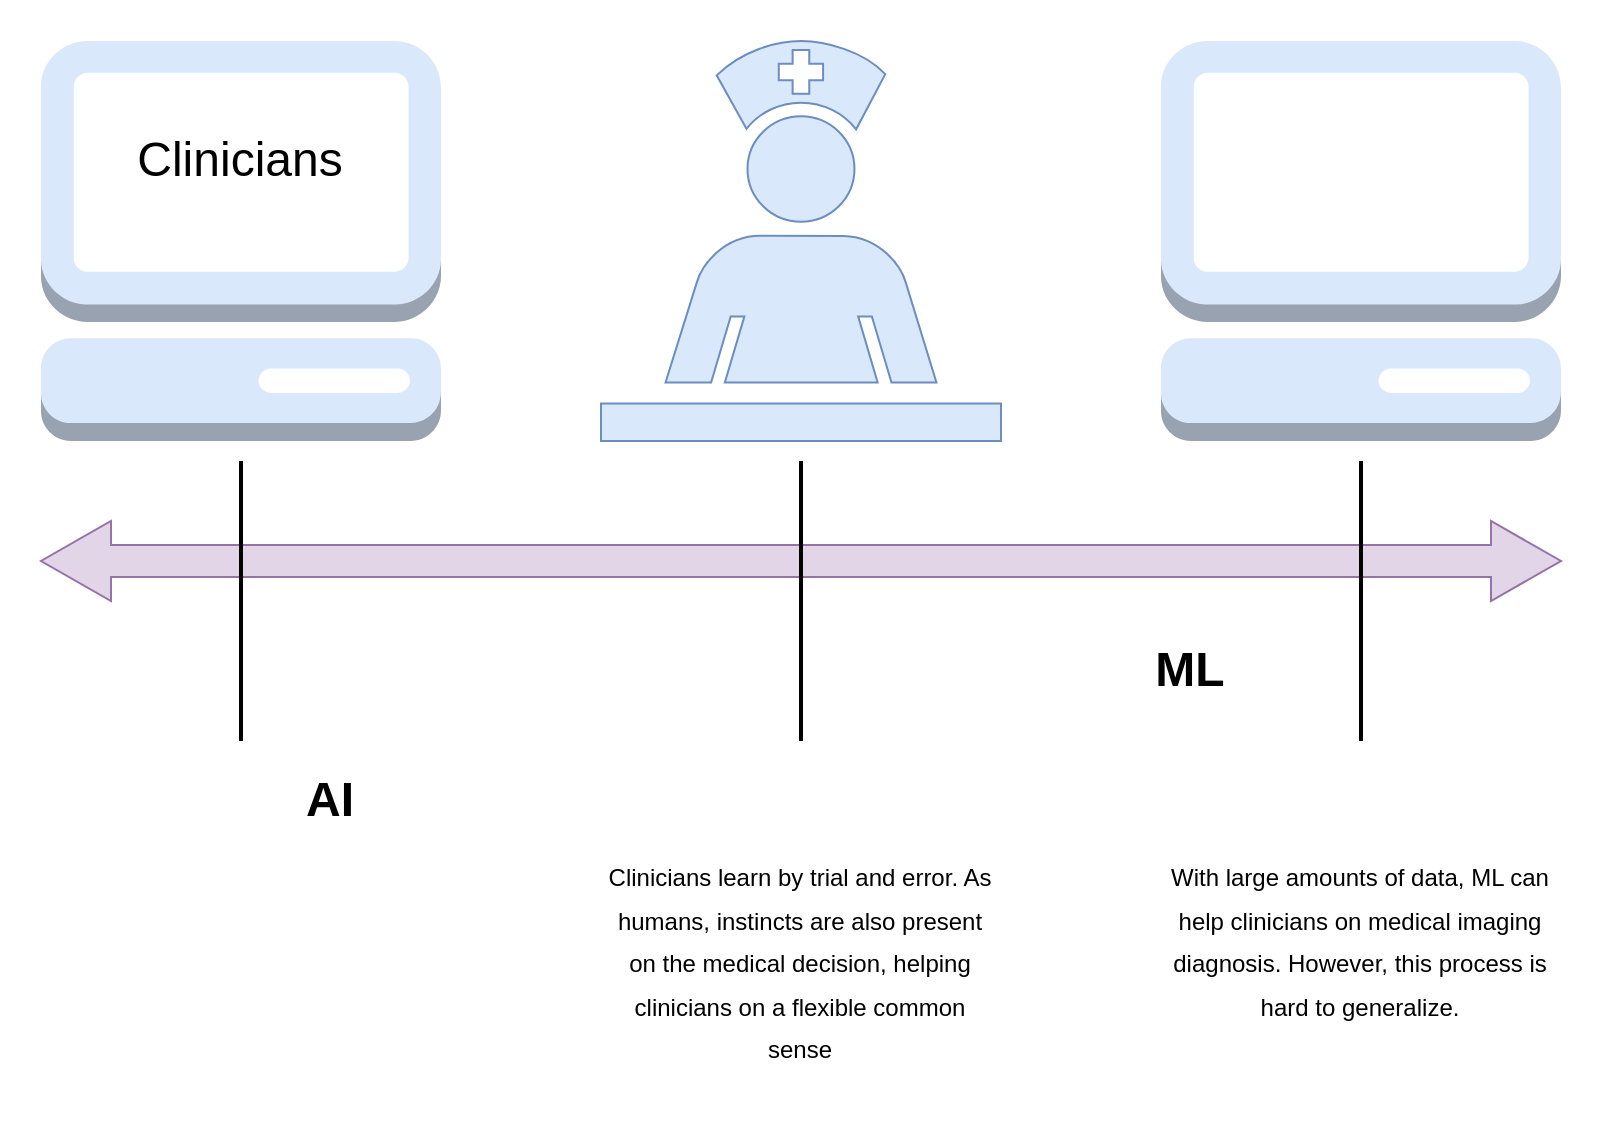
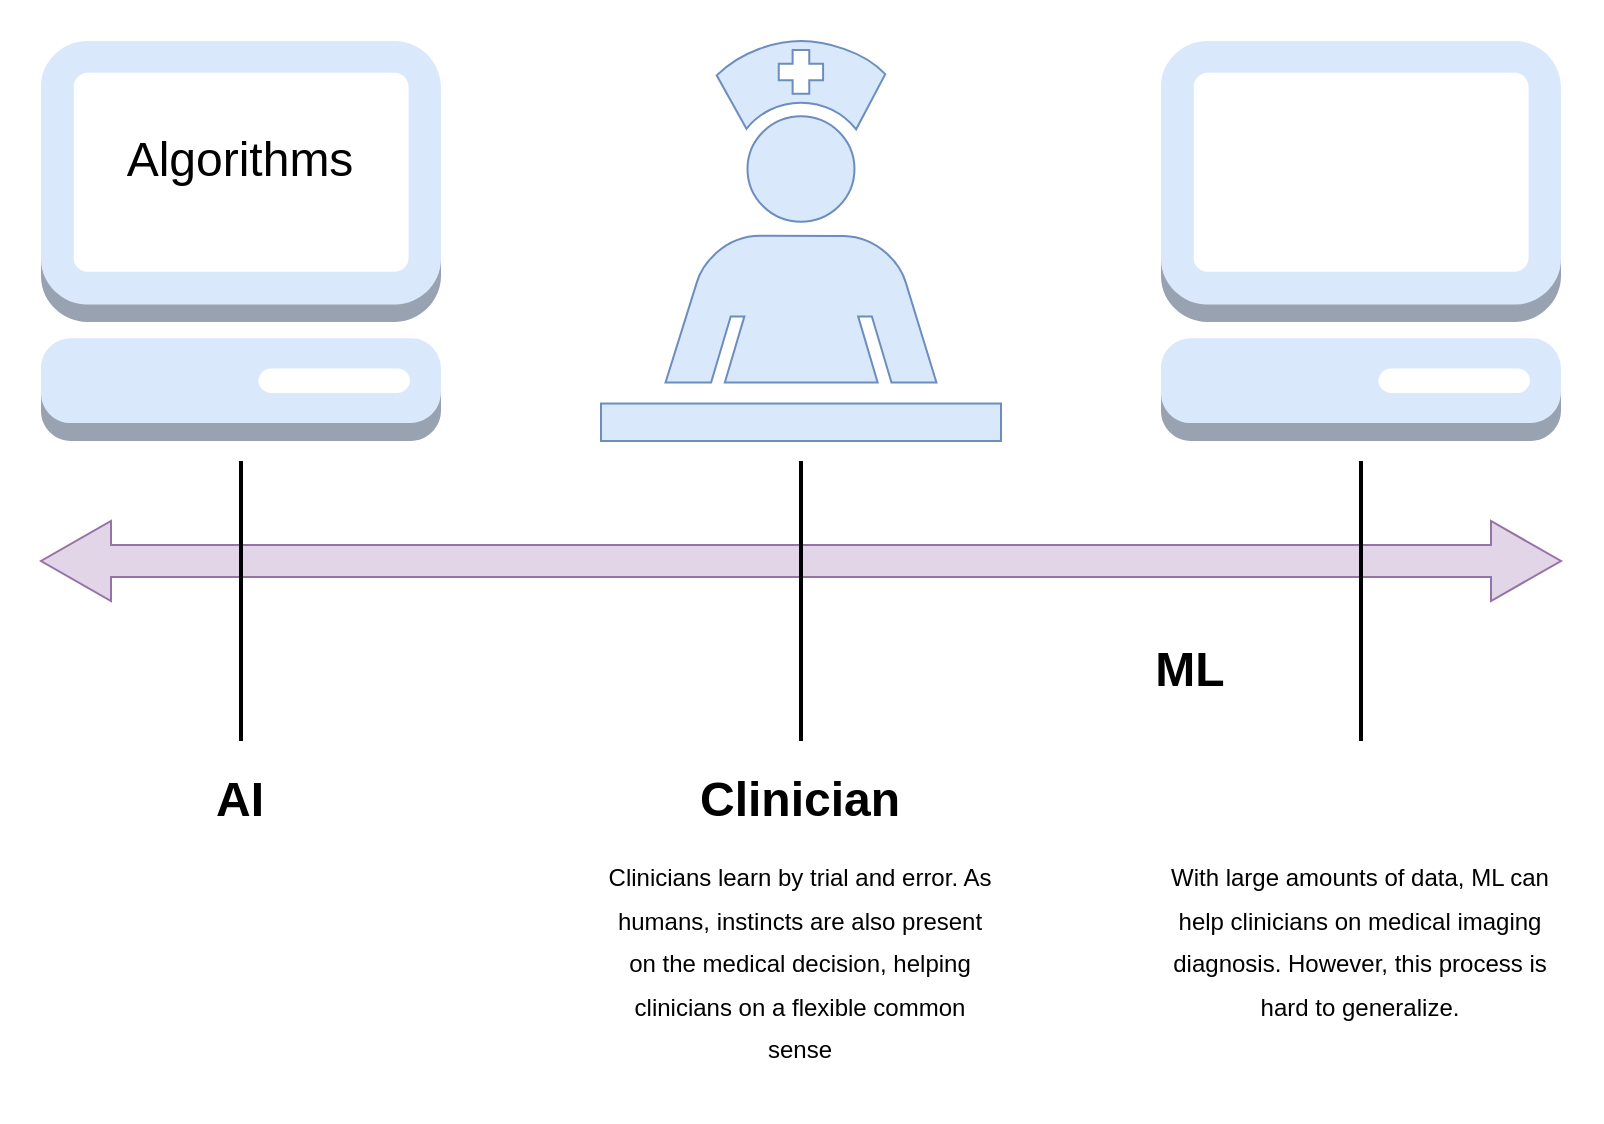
(241, 161) -> (241, 161)
(331, 801) -> (241, 801)
none -> (801, 801)
